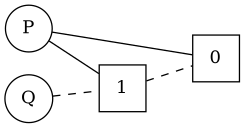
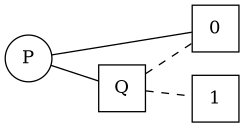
(74, 57) -> (75, 73)
(169, 73) -> (169, 58)
(29, 99) -> (122, 88)
